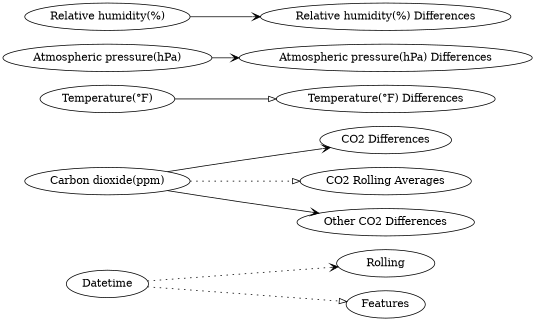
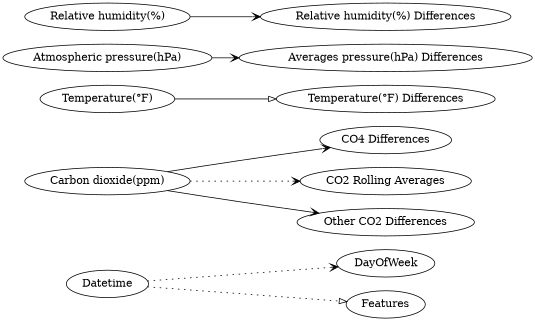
(386, 58) -> (386, 58)
(386, 140) -> (386, 140)
(241, 181) -> (241, 181)
(386, 263) -> (386, 263)
